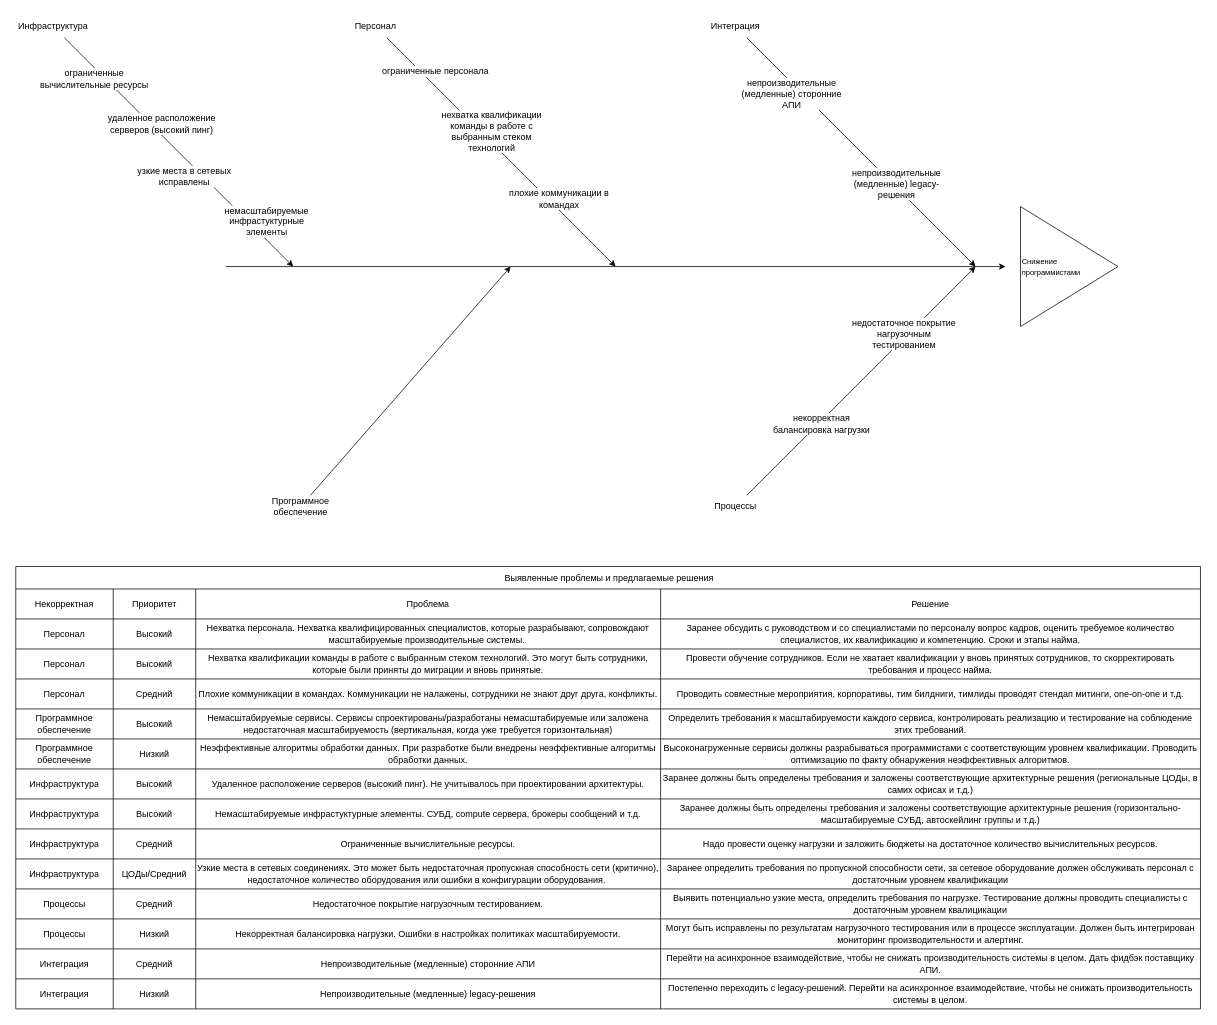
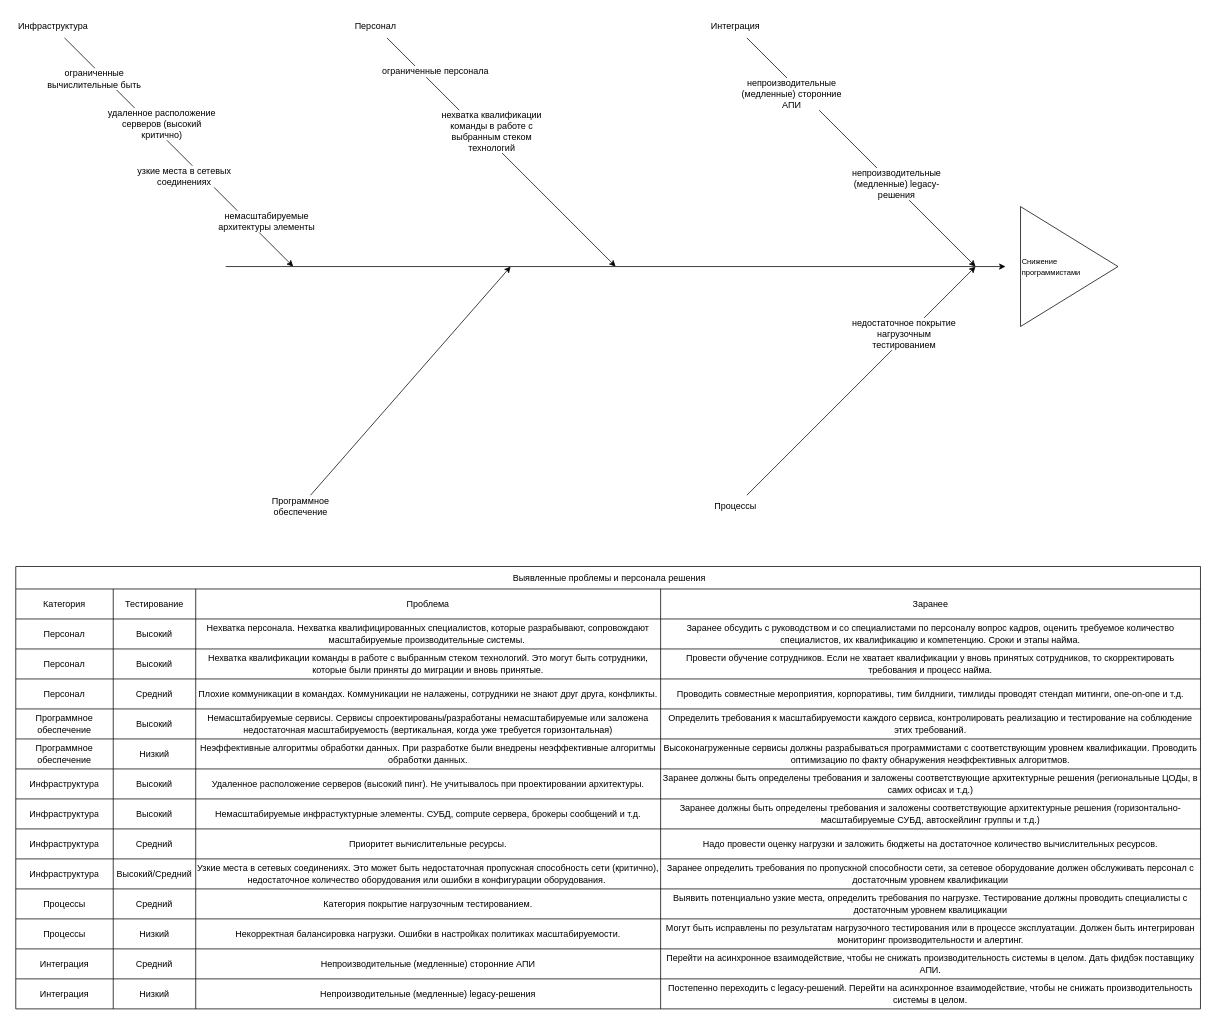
(94, 79) -> (94, 79)
(162, 124) -> (162, 124)
(184, 177) -> (184, 177)
(559, 199) -> none
(267, 222) -> (267, 222)
(822, 424) -> none
(608, 578) -> (608, 578)
(64, 604) -> (64, 604)
(154, 604) -> (154, 604)
(930, 604) -> (930, 604)
(428, 844) -> (428, 844)
(154, 874) -> (154, 874)
(428, 904) -> (428, 904)
